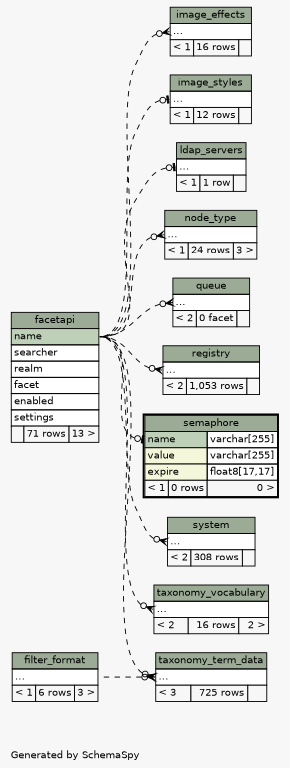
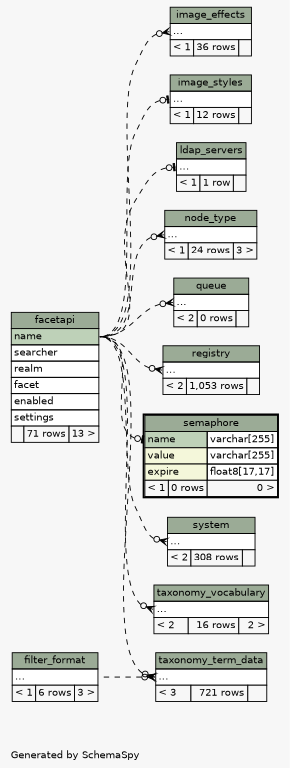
(216, 47) -> (216, 47)
(217, 318) -> (217, 318)
(222, 693) -> (222, 693)
